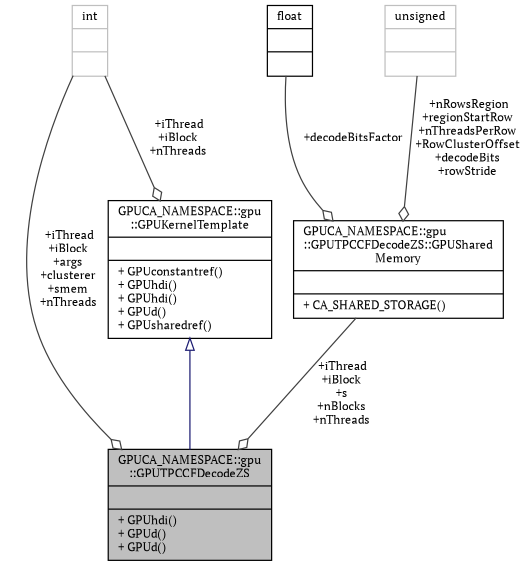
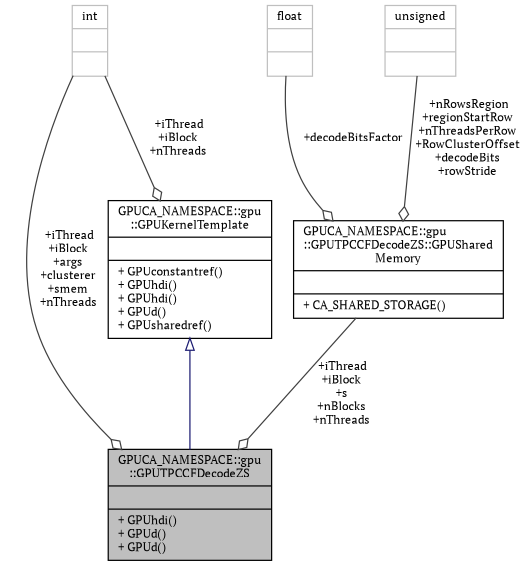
(290, 41) -> (290, 41)
